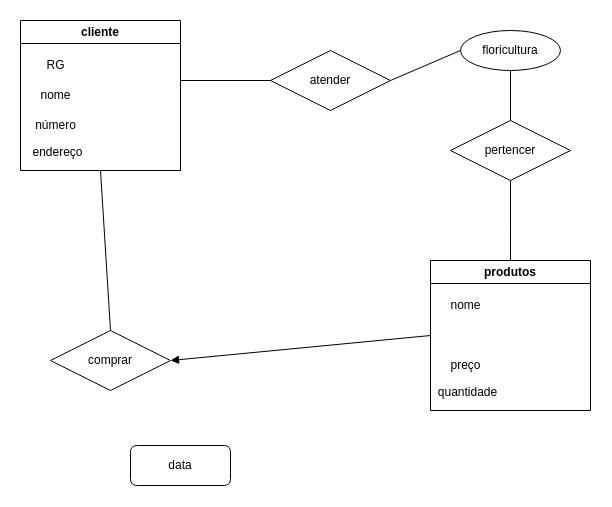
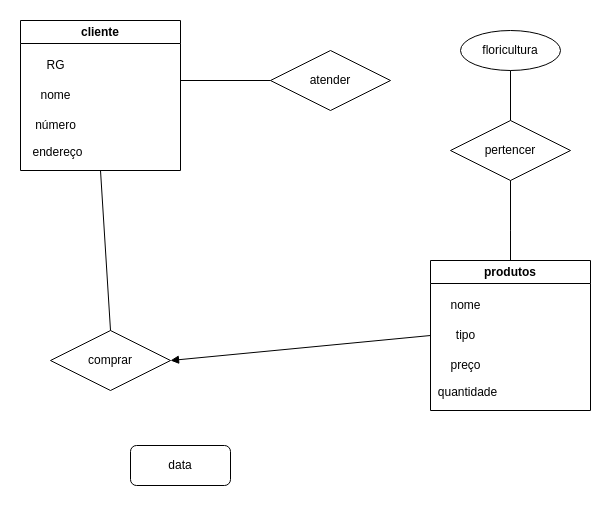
(426, 66) -> none
none -> (466, 336)
